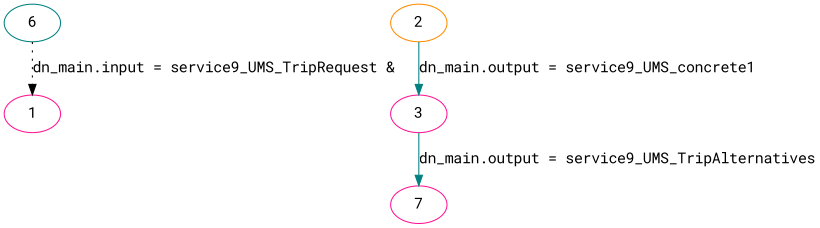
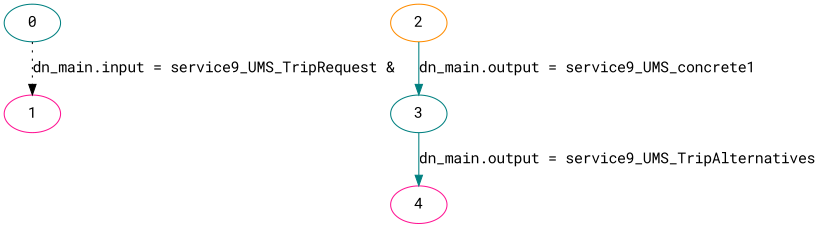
(32, 23) -> (32, 23)
(419, 114) -> (419, 114)
(419, 205) -> (419, 205)
